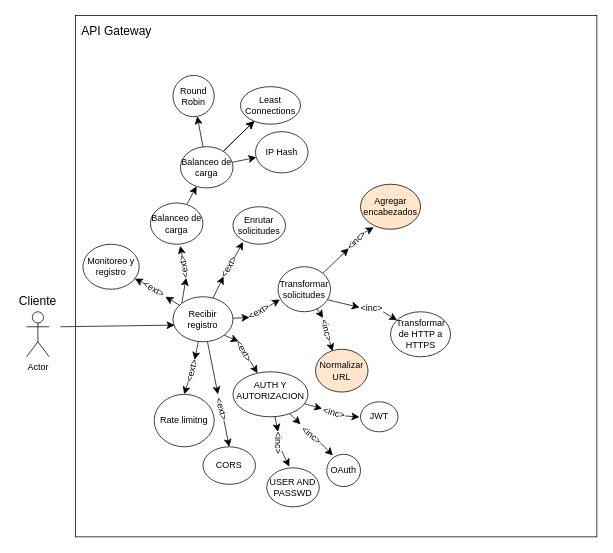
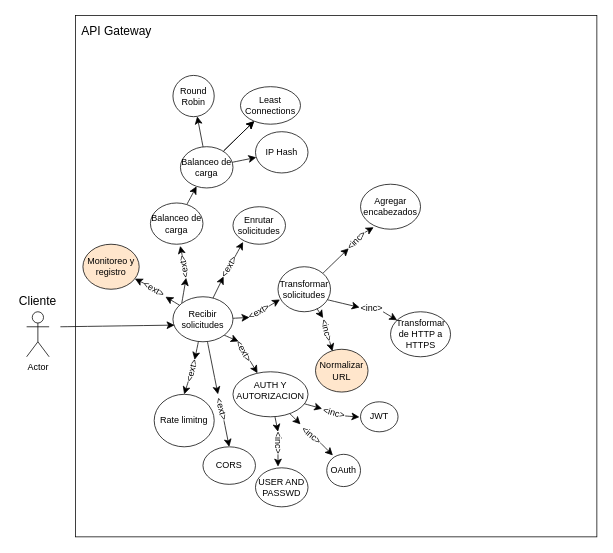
(390, 207) -> (390, 207)
(111, 267) -> (111, 267)
(203, 319) -> (203, 319)
(293, 487) -> (282, 487)
